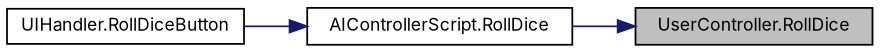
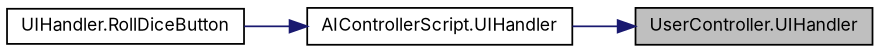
(440, 26) -> (440, 26)
(754, 26) -> (754, 26)
